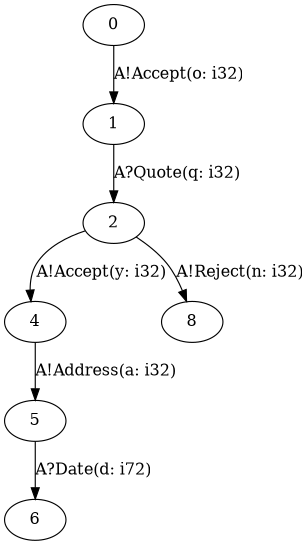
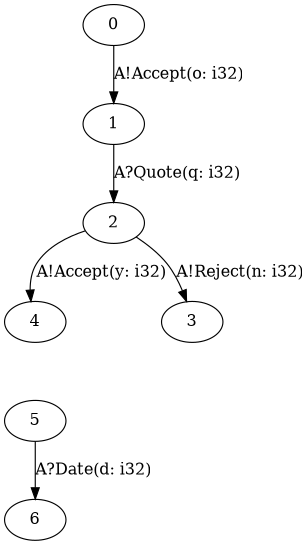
(192, 322) -> (192, 322)
(35, 366) -> none
(94, 470) -> (94, 470)
